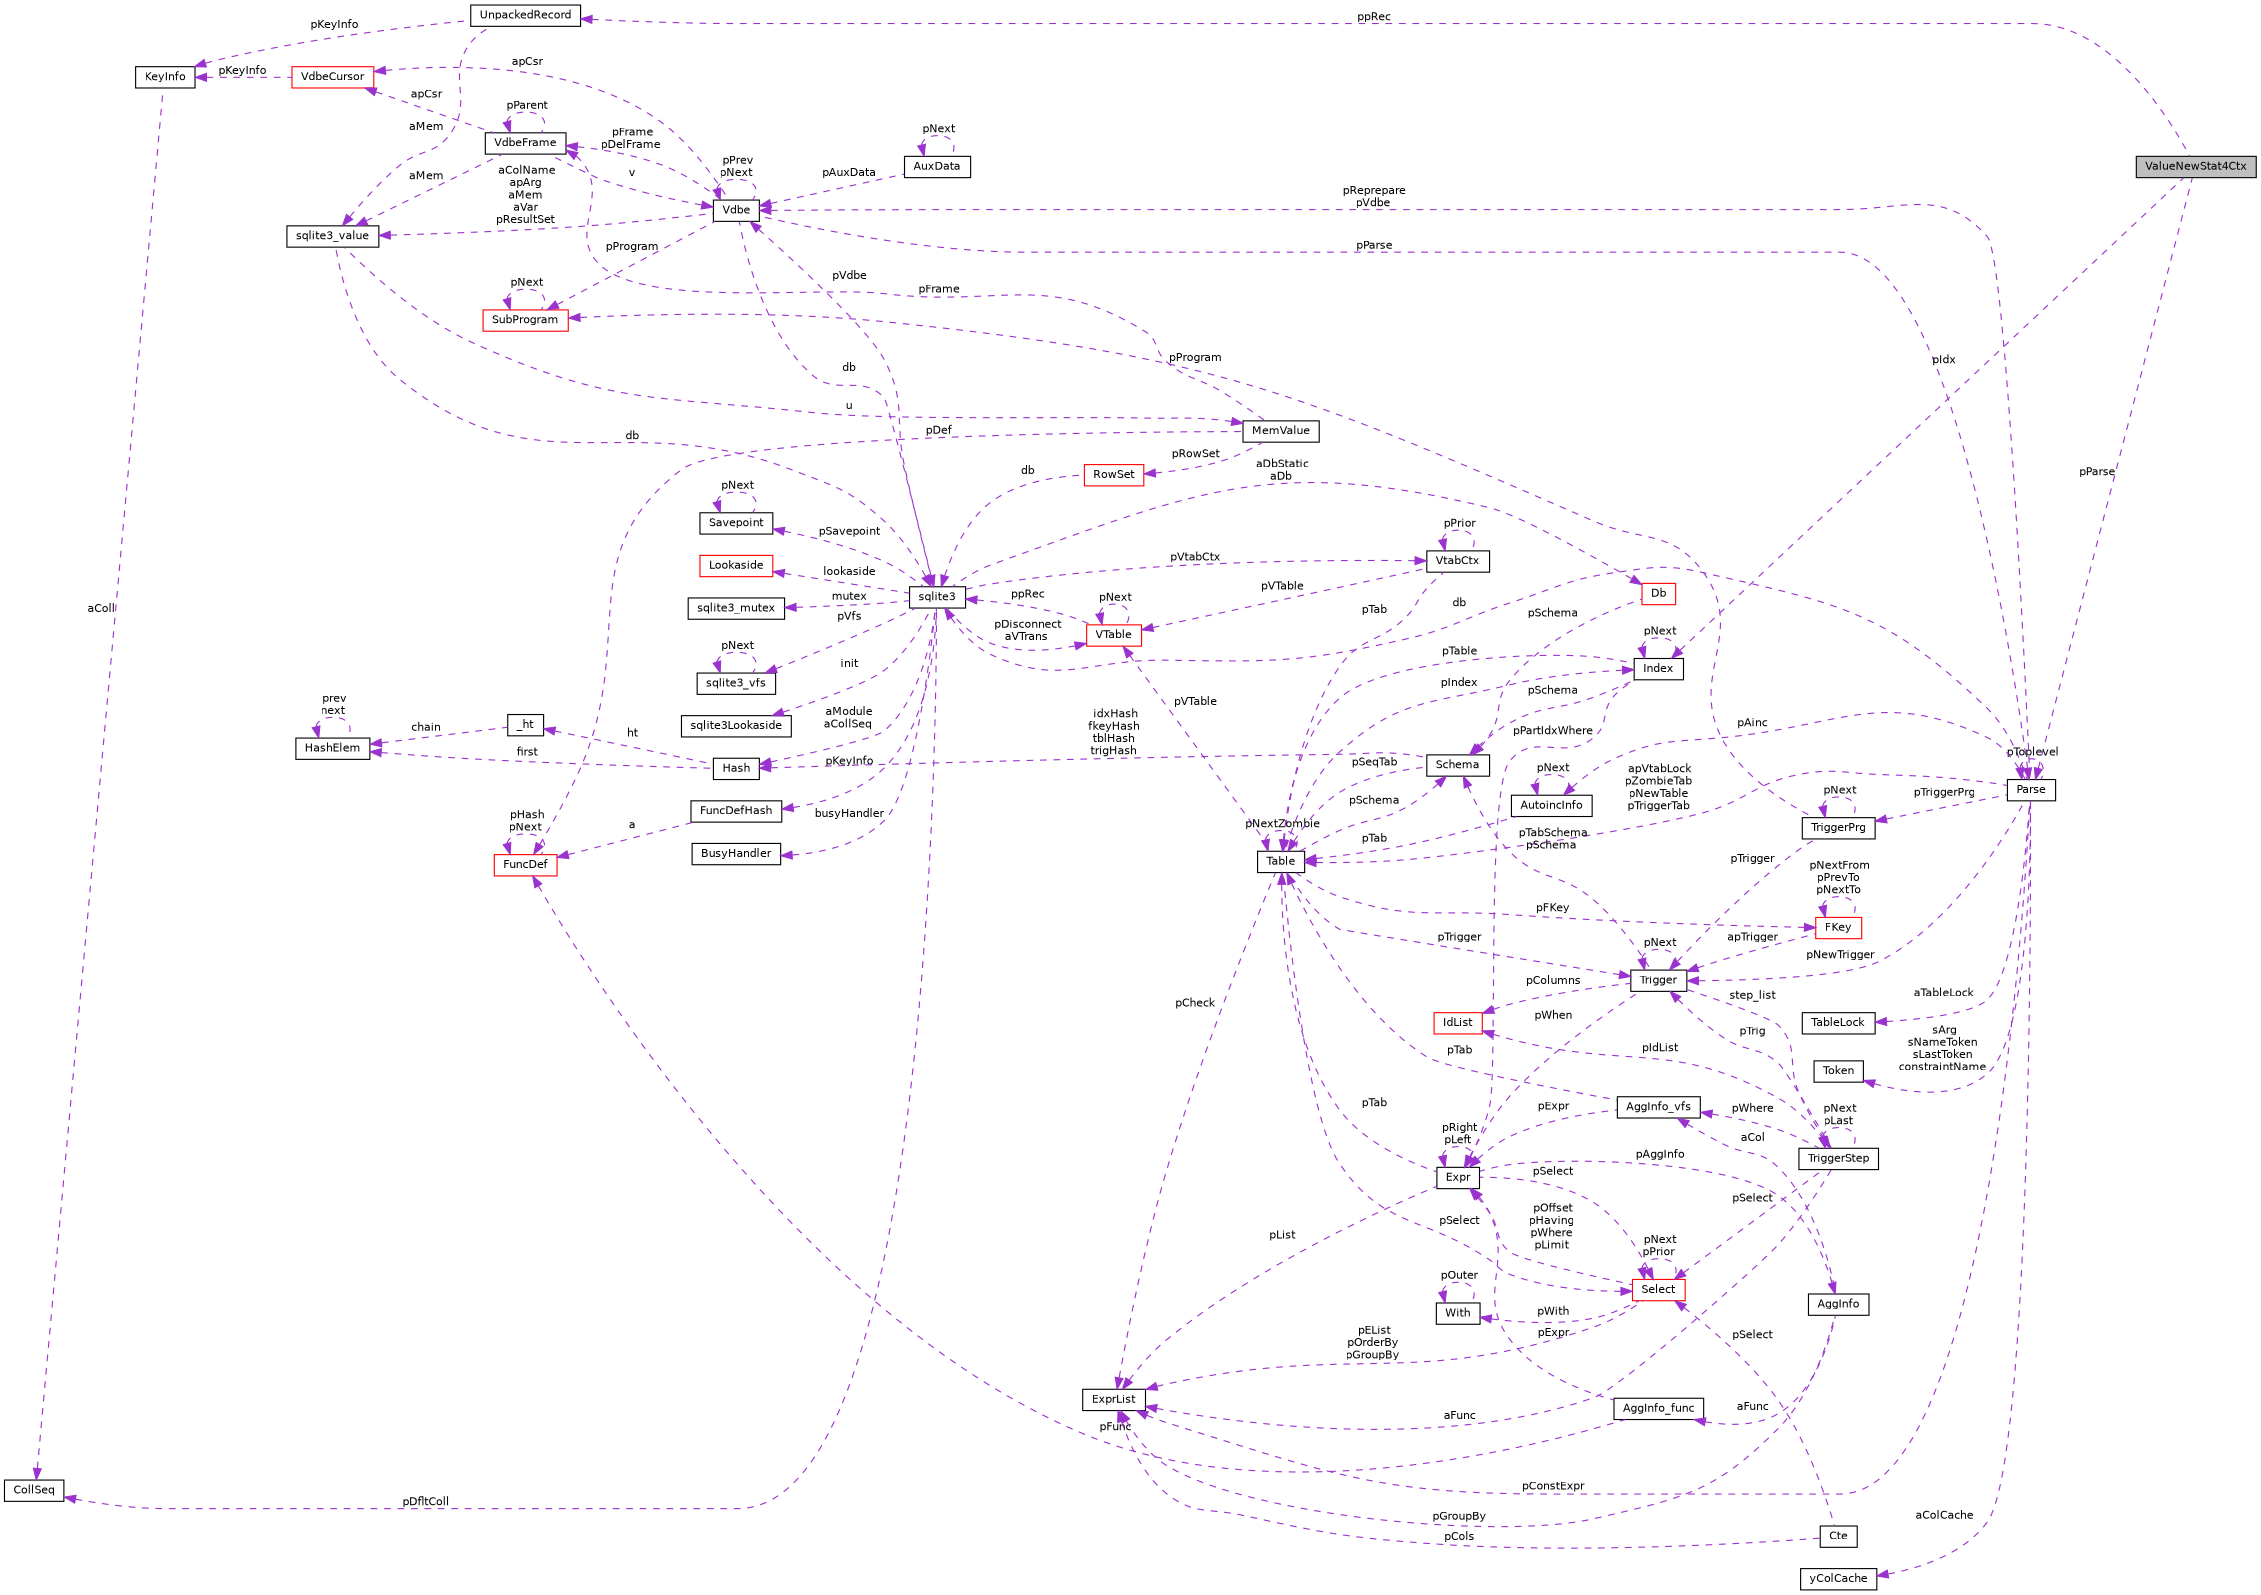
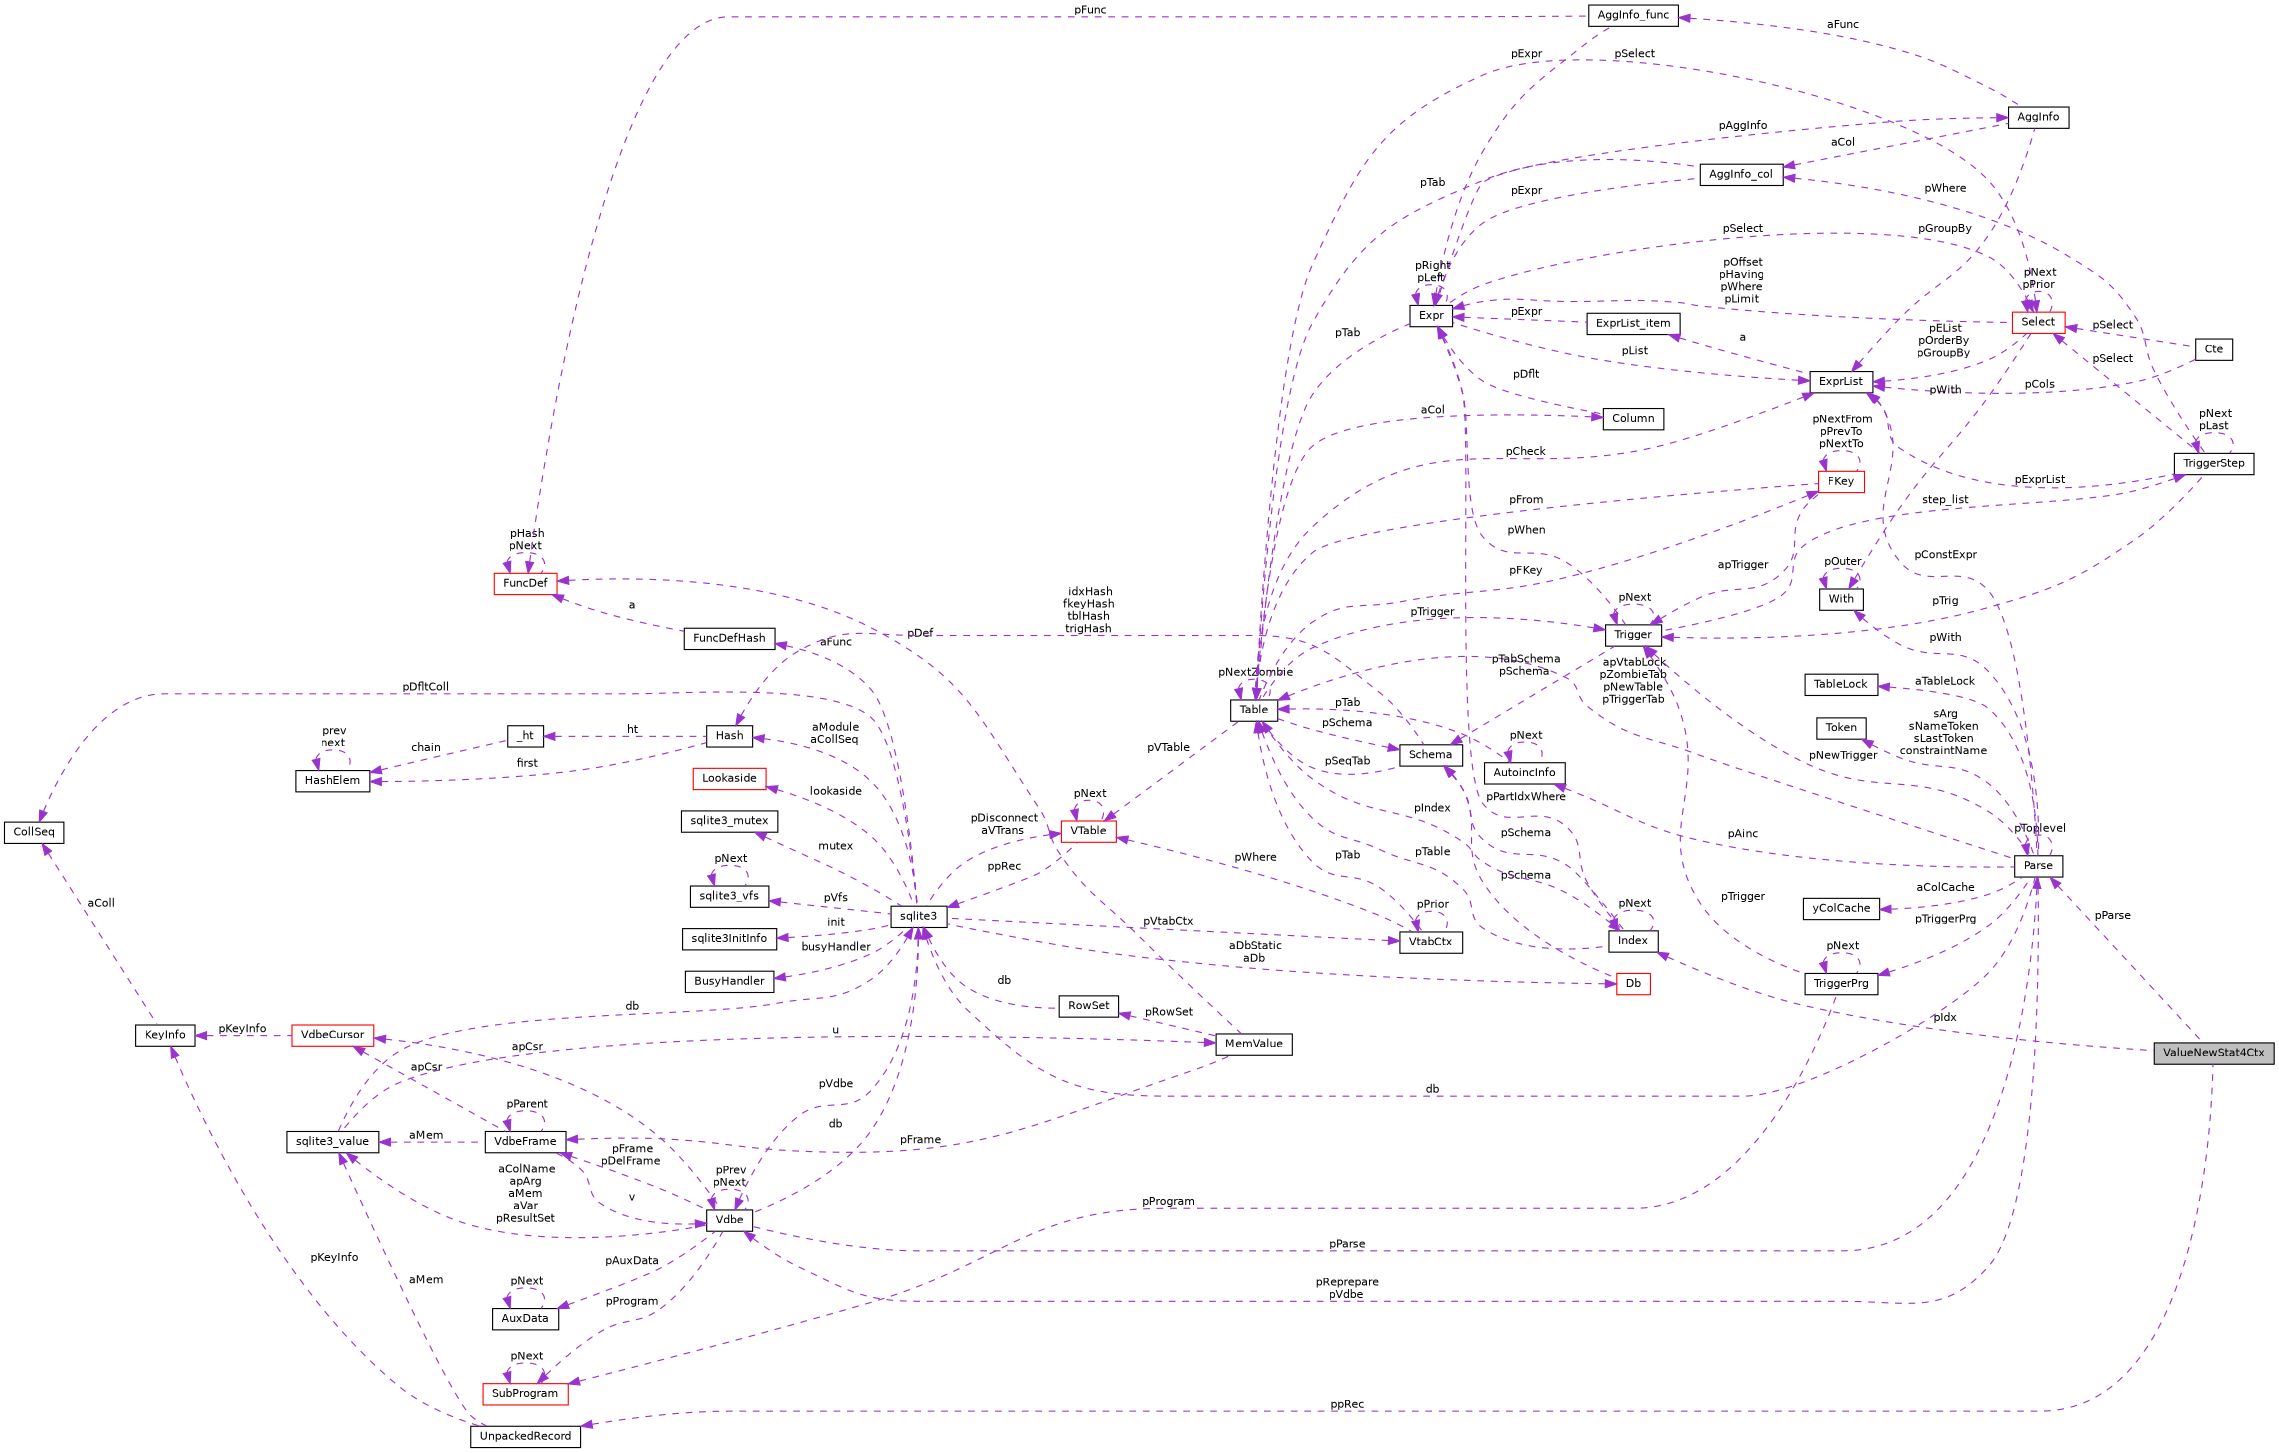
(838, 189) -> (645, 1275)
none -> (1634, 324)
none -> (1634, 419)
(1114, 475) -> (1089, 1007)
none -> (1489, 515)
(736, 523) -> none
(1281, 587) -> (1254, 858)
none -> (2005, 693)
(736, 726) -> (730, 939)
(848, 762) -> (834, 643)
(1458, 1023) -> none
(1659, 1107) -> (1742, 175)
(1458, 1416) -> (2039, 480)
